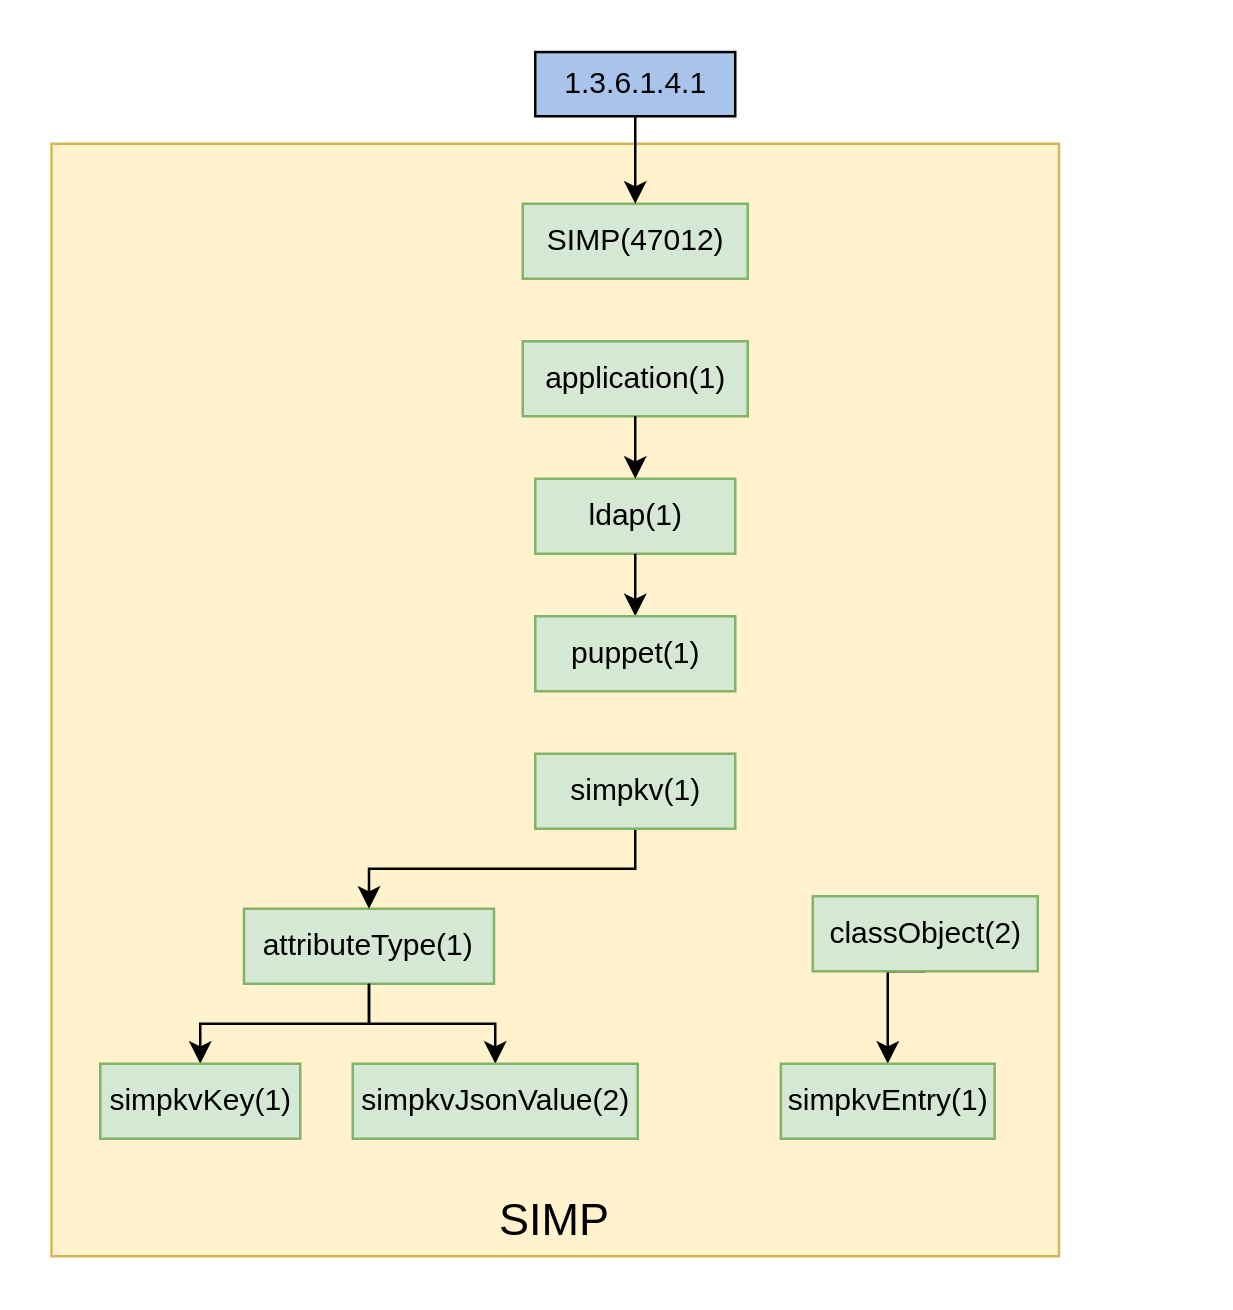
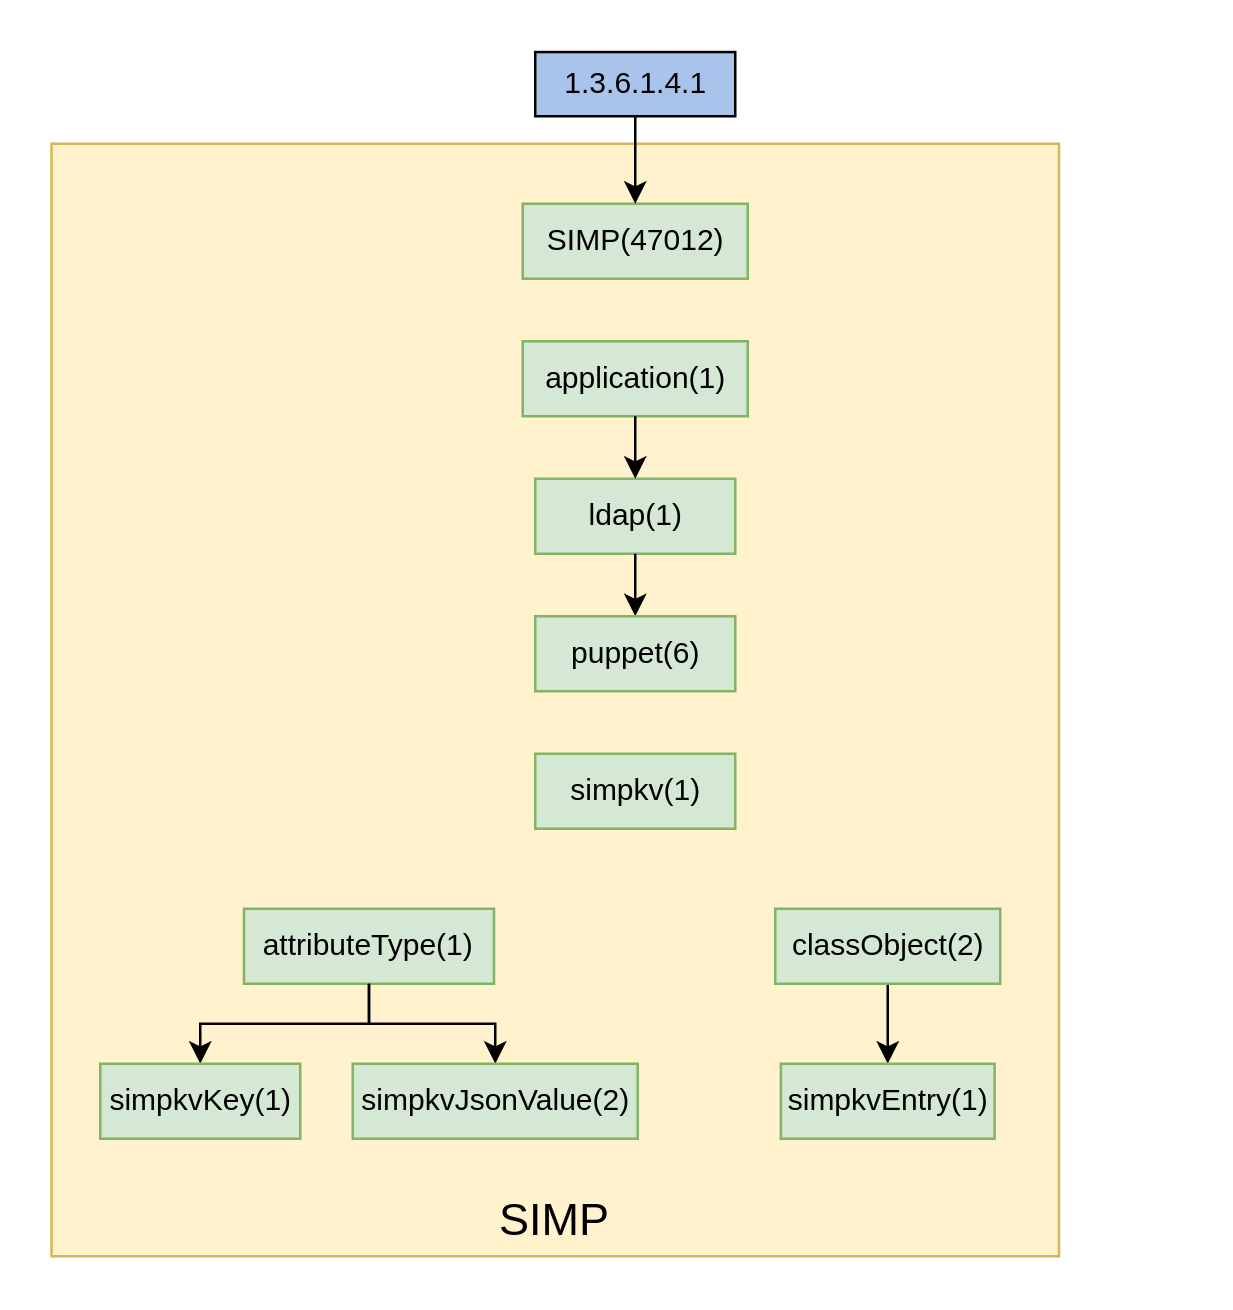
(636, 654) -> (636, 654)
(510, 869) -> none
(925, 934) -> (888, 946)
